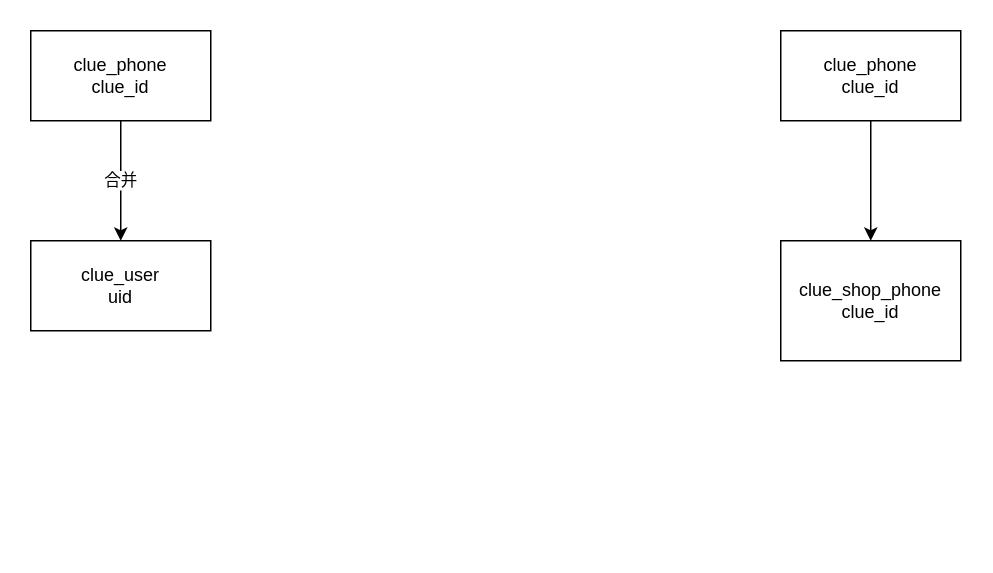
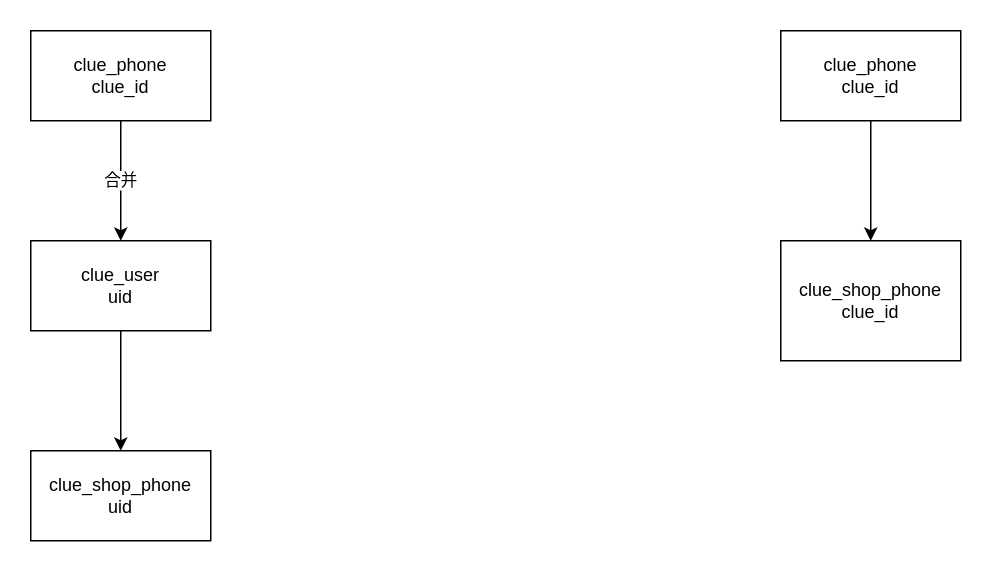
none -> (121, 386)
none -> (121, 496)
